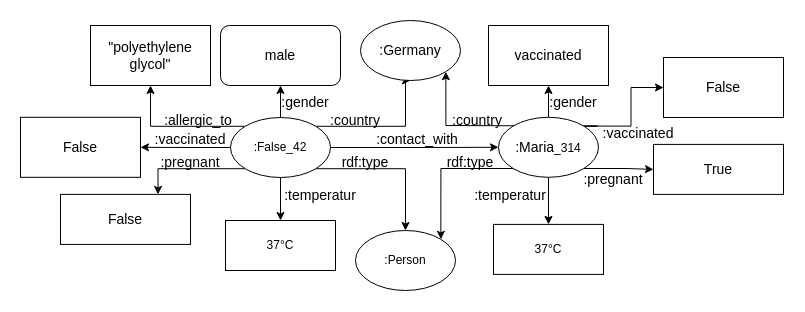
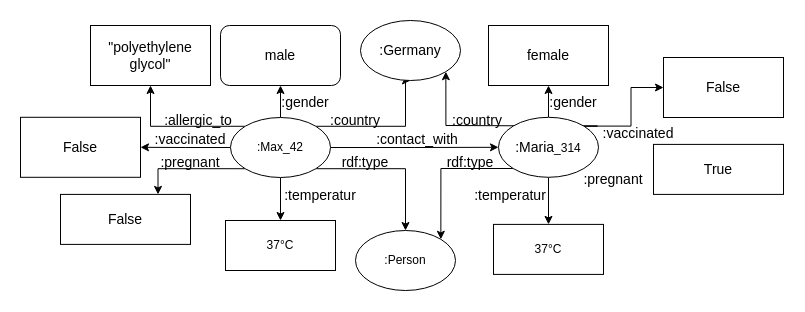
(549, 56) -> (549, 56)
(281, 148) -> (281, 148)
(615, 169) -> none
